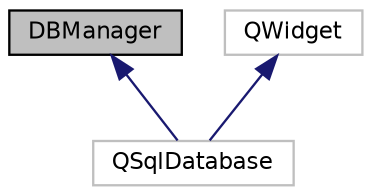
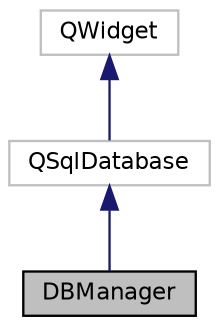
(152, 107) -> (110, 241)
